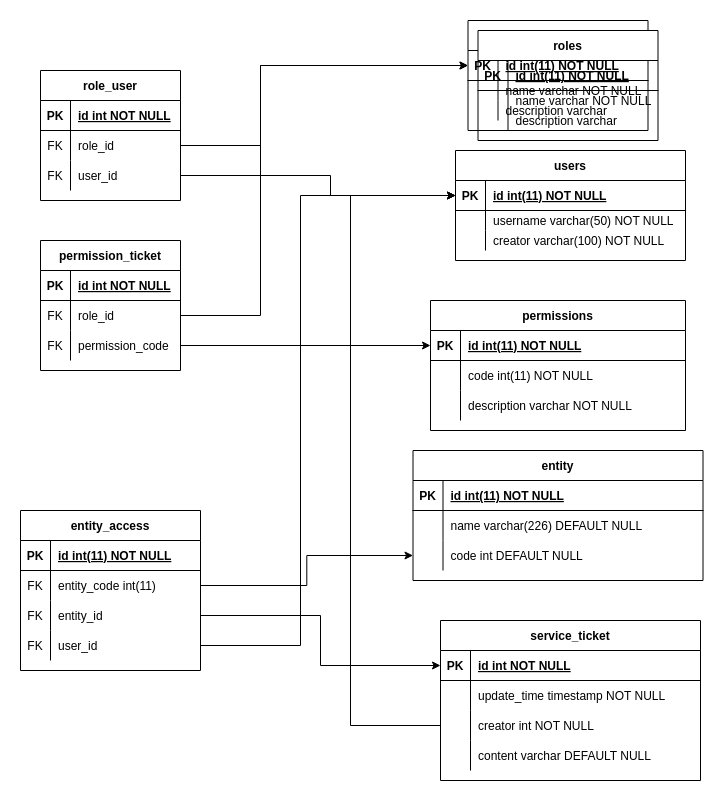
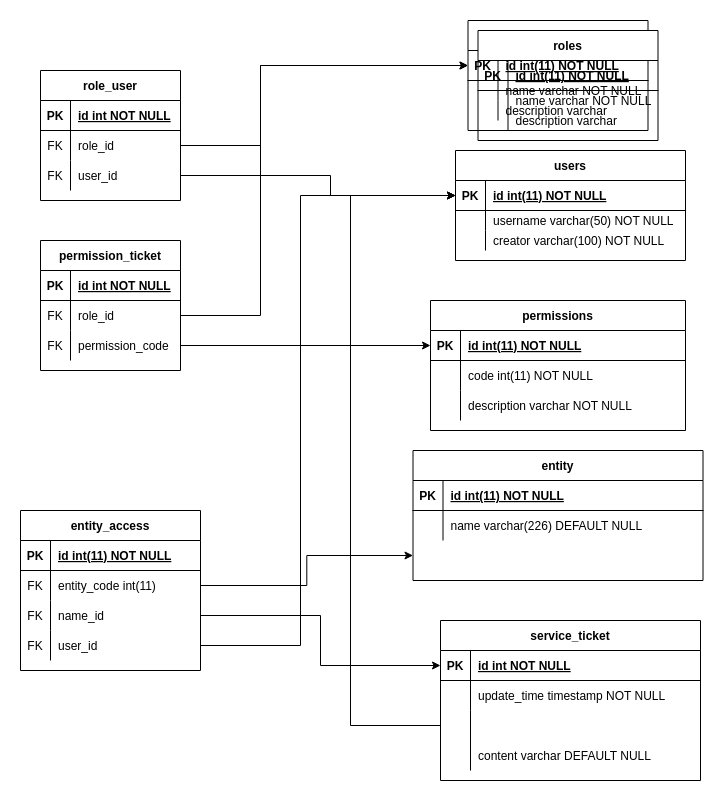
(573, 556) -> none
(85, 616) -> (80, 616)
(586, 726) -> none
